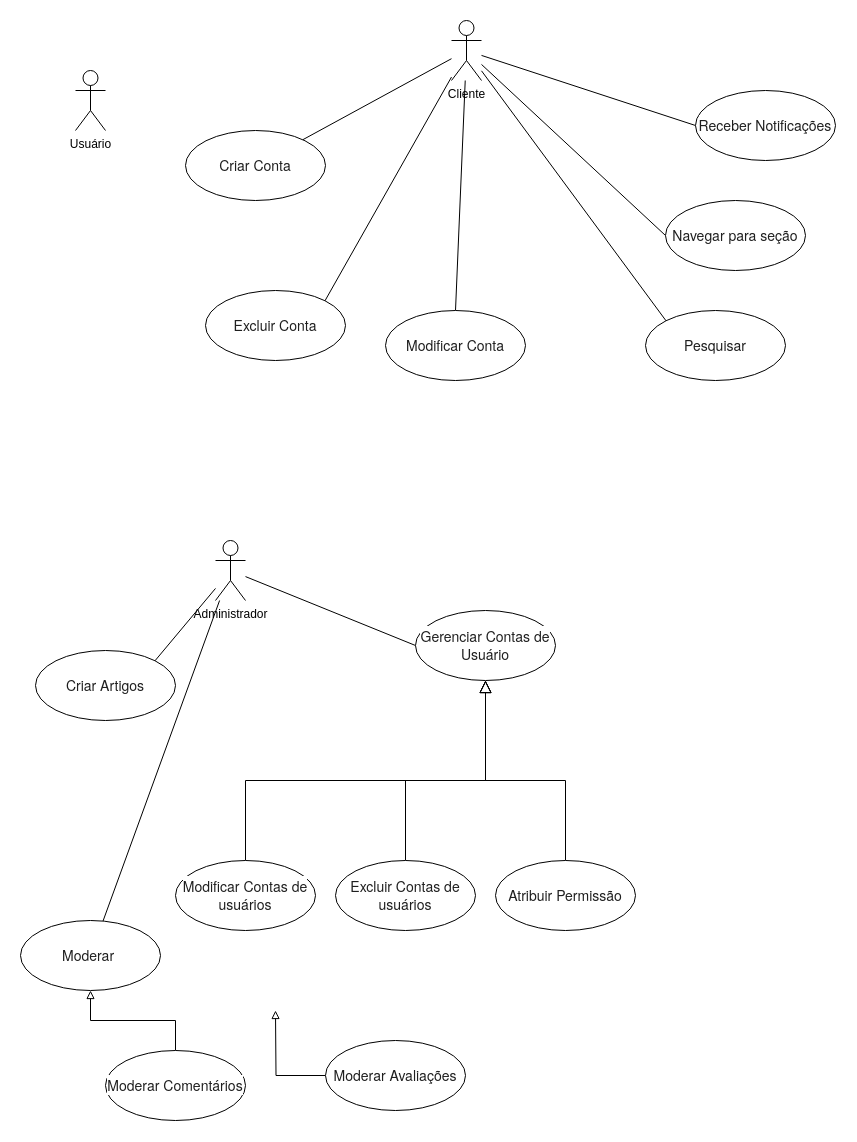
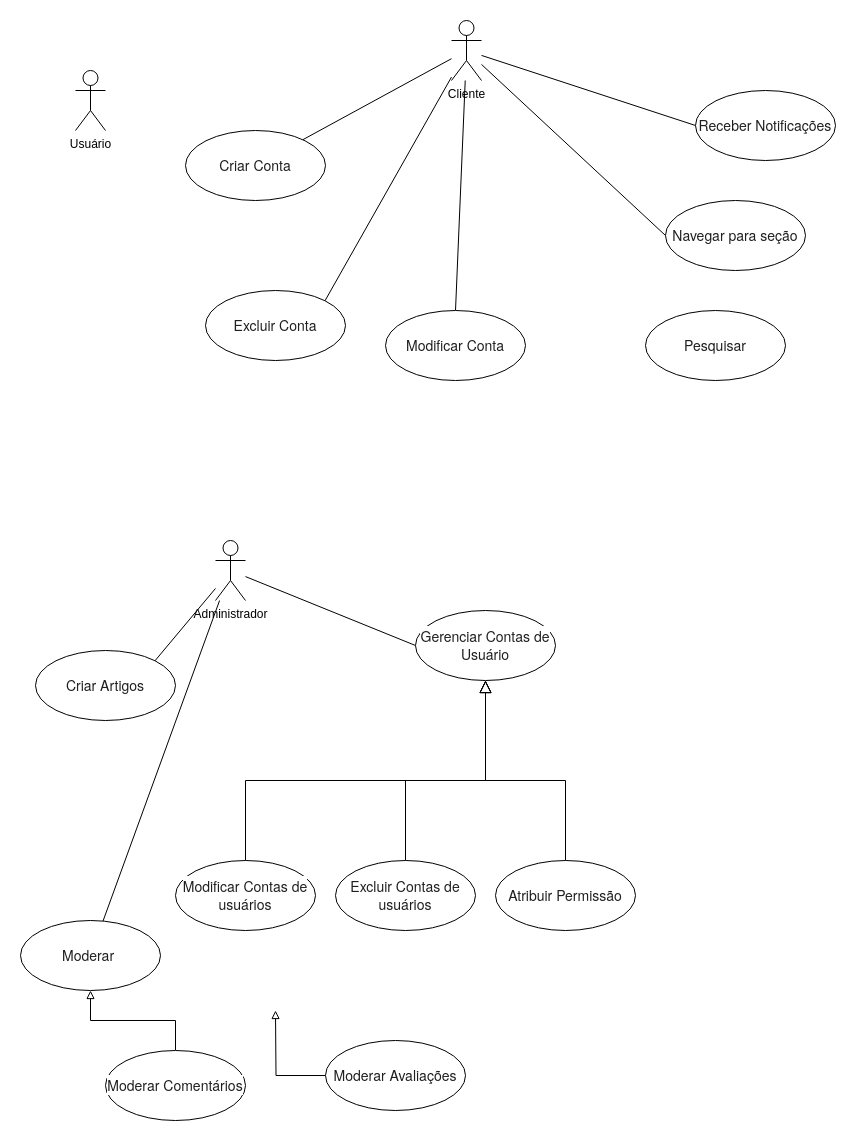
(574, 196) -> none
